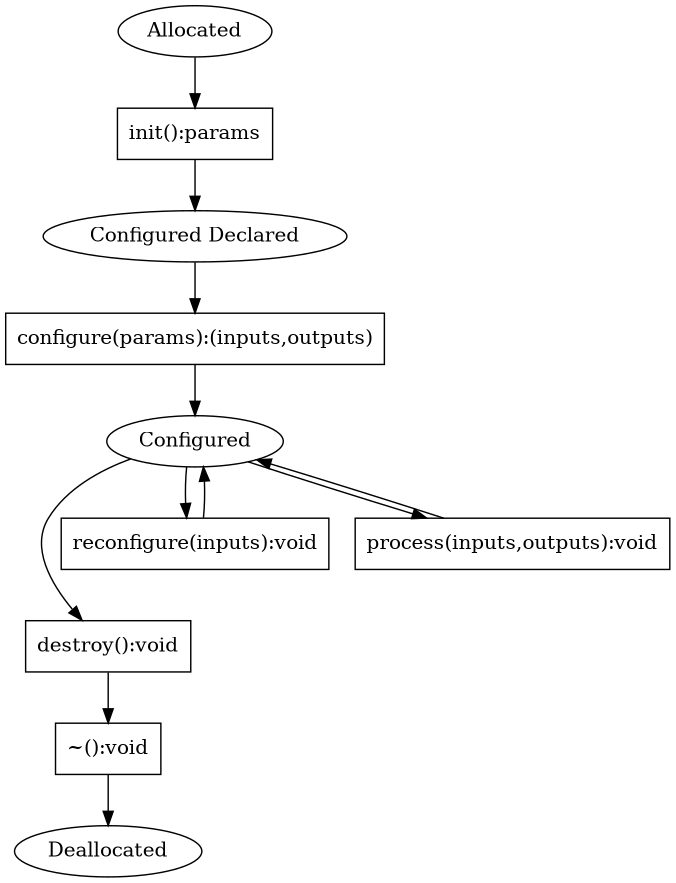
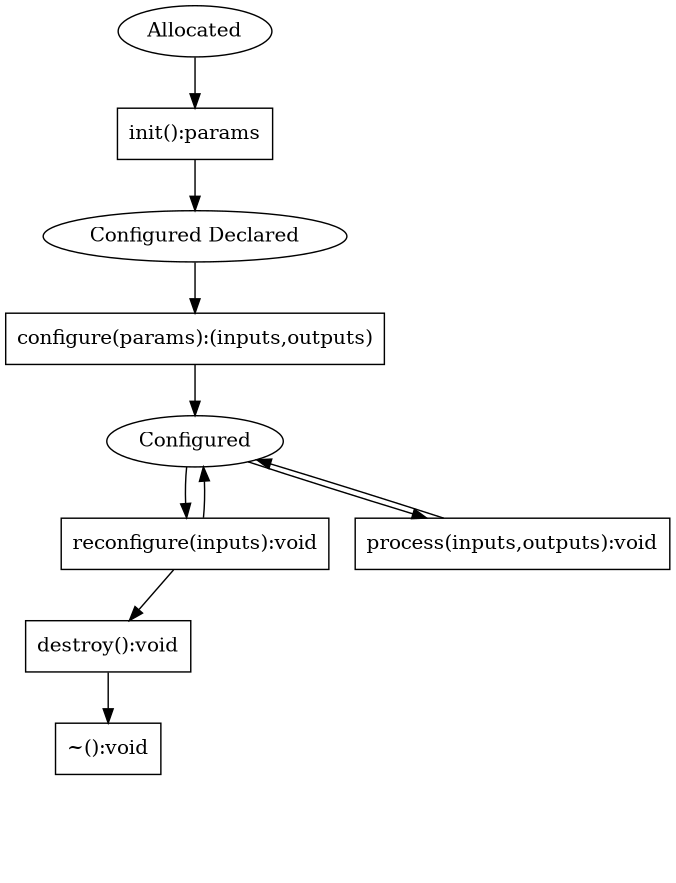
(49, 517) -> (156, 590)
(108, 851) -> none
